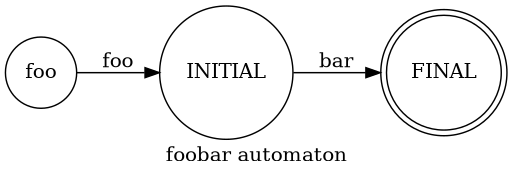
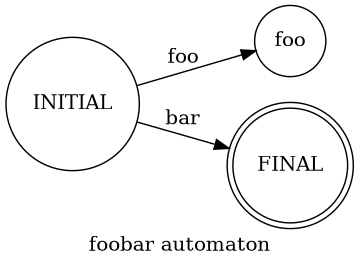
(111, 73) -> (190, 70)
